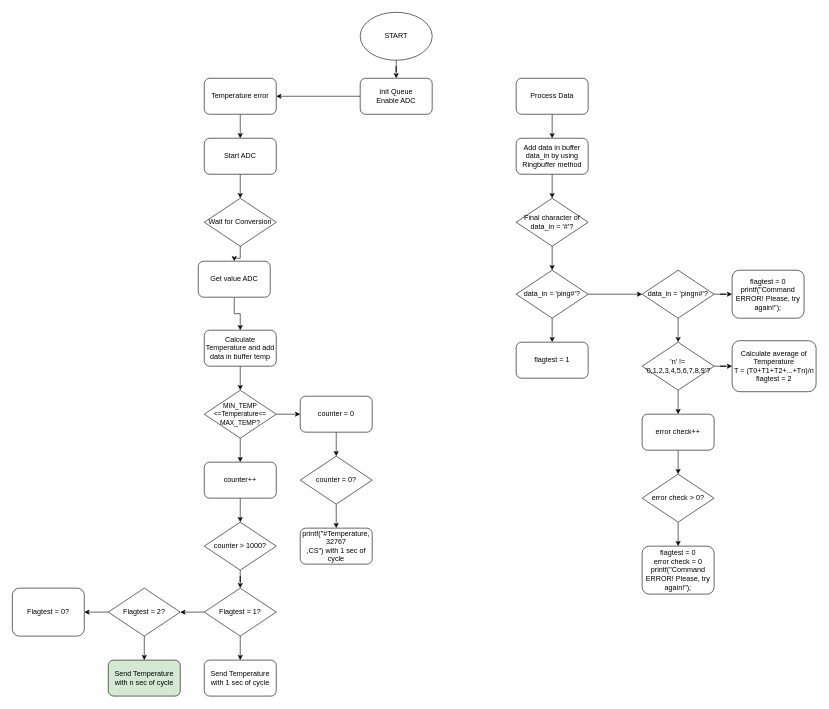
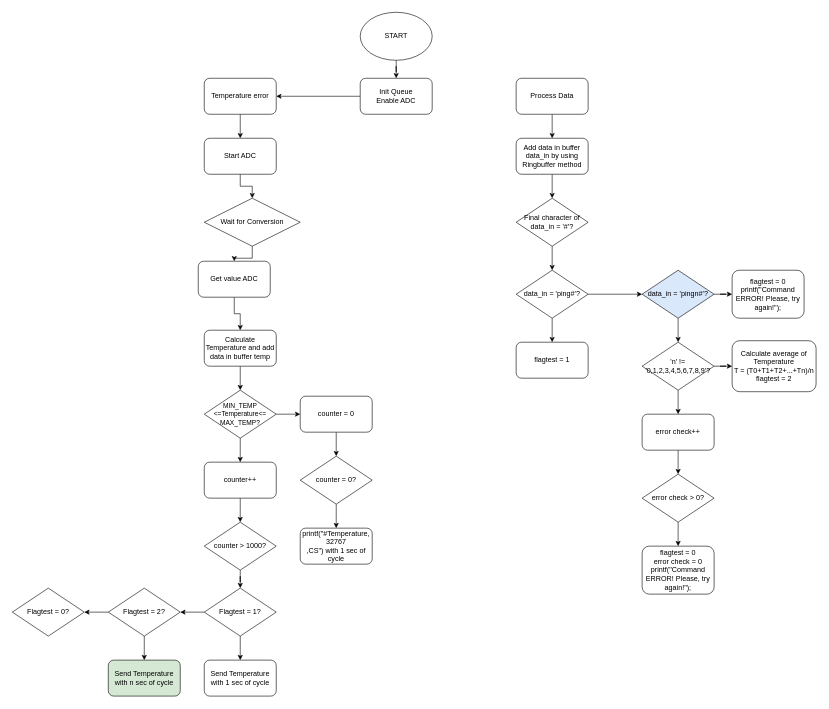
(240, 222) -> (252, 222)
(678, 294) -> (678, 294)
(48, 612) -> (48, 612)
